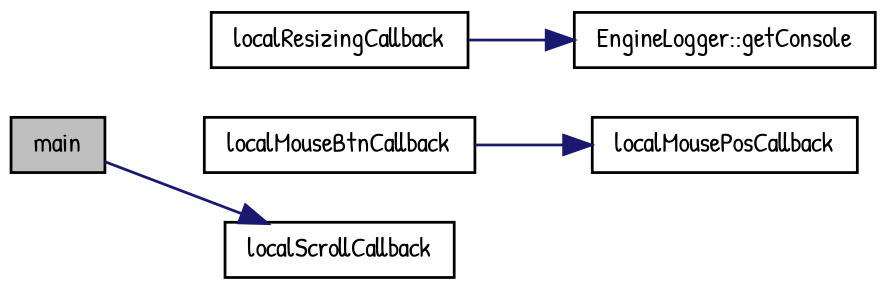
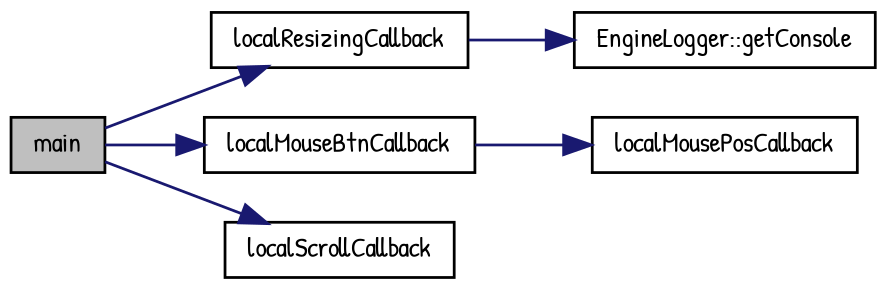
none -> (173, 102)
none -> (140, 145)
